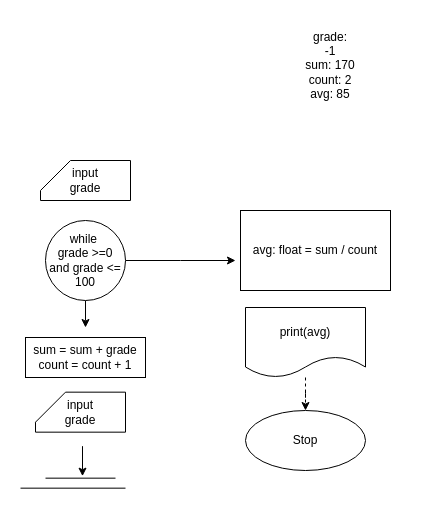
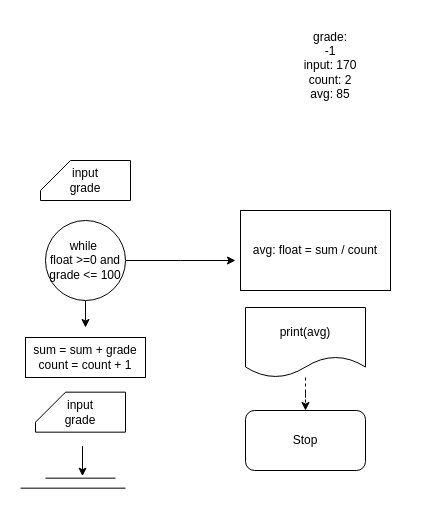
(331, 66) -> (331, 66)
(86, 261) -> (86, 261)
(306, 441) -> (306, 441)
